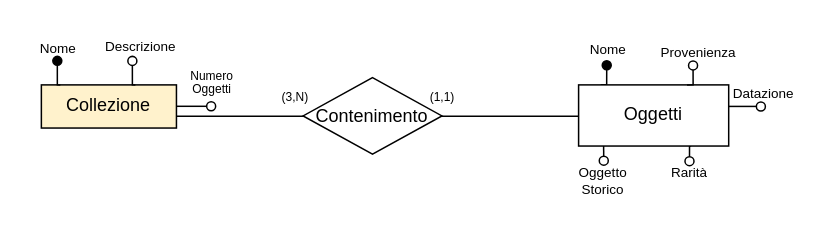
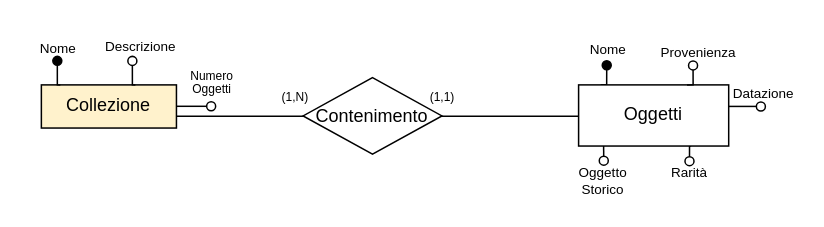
(296, 95) -> (296, 95)
